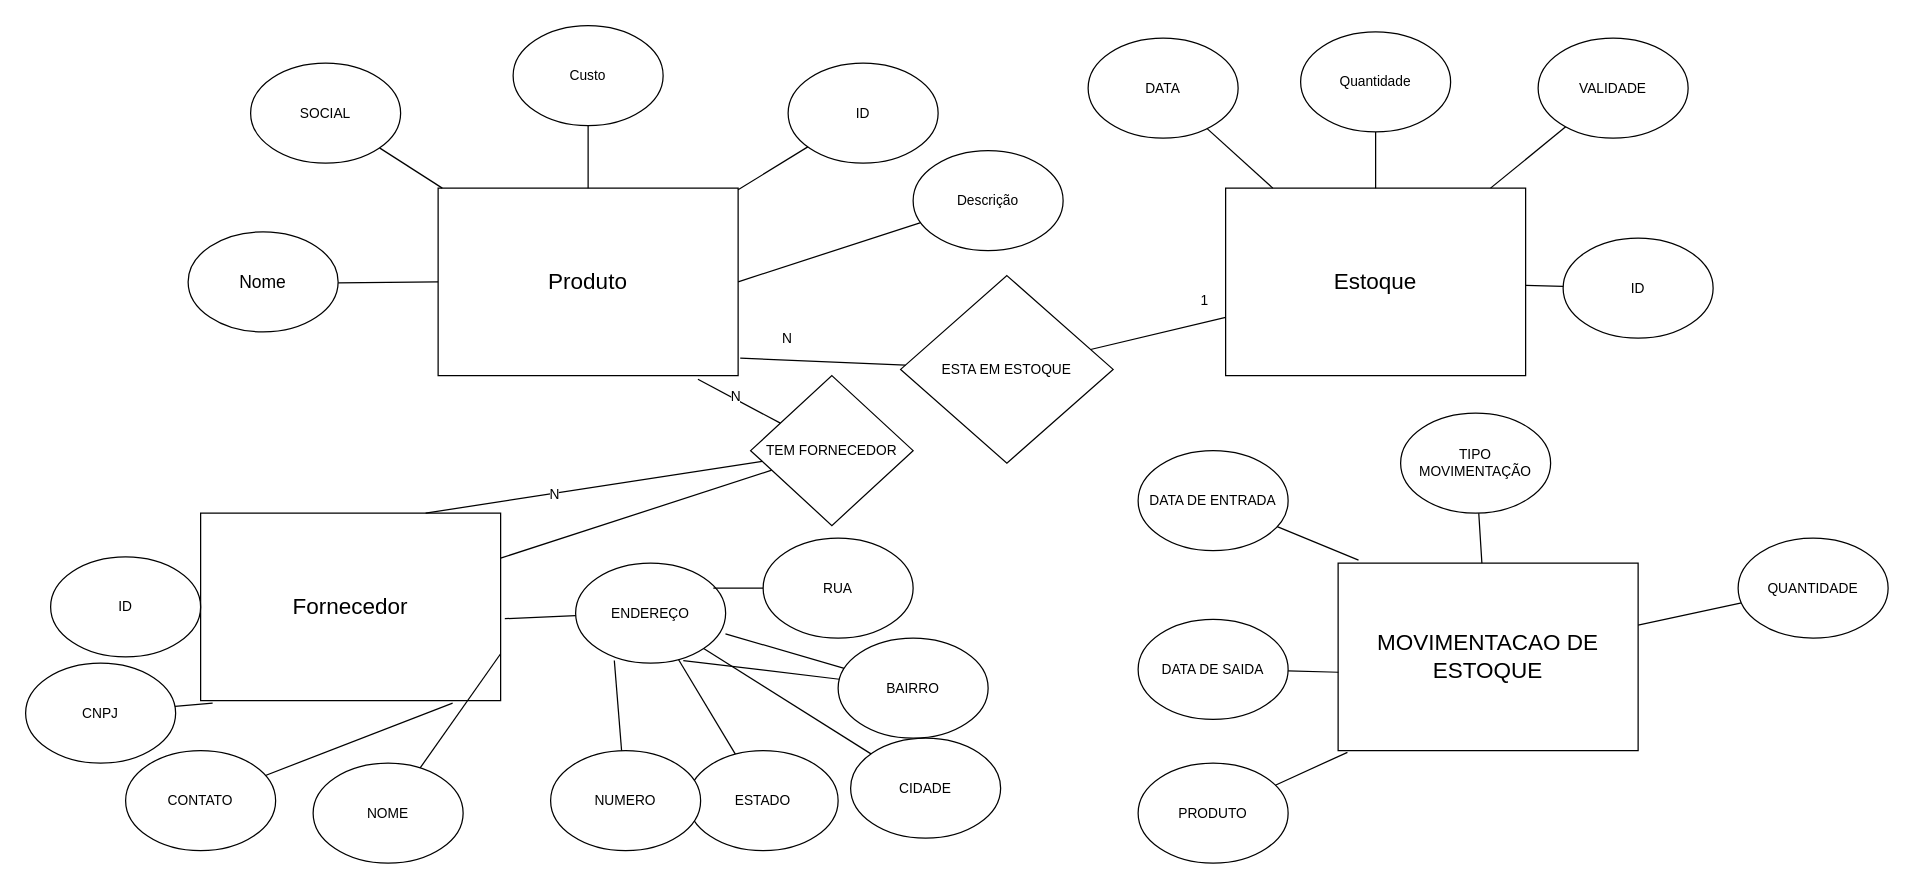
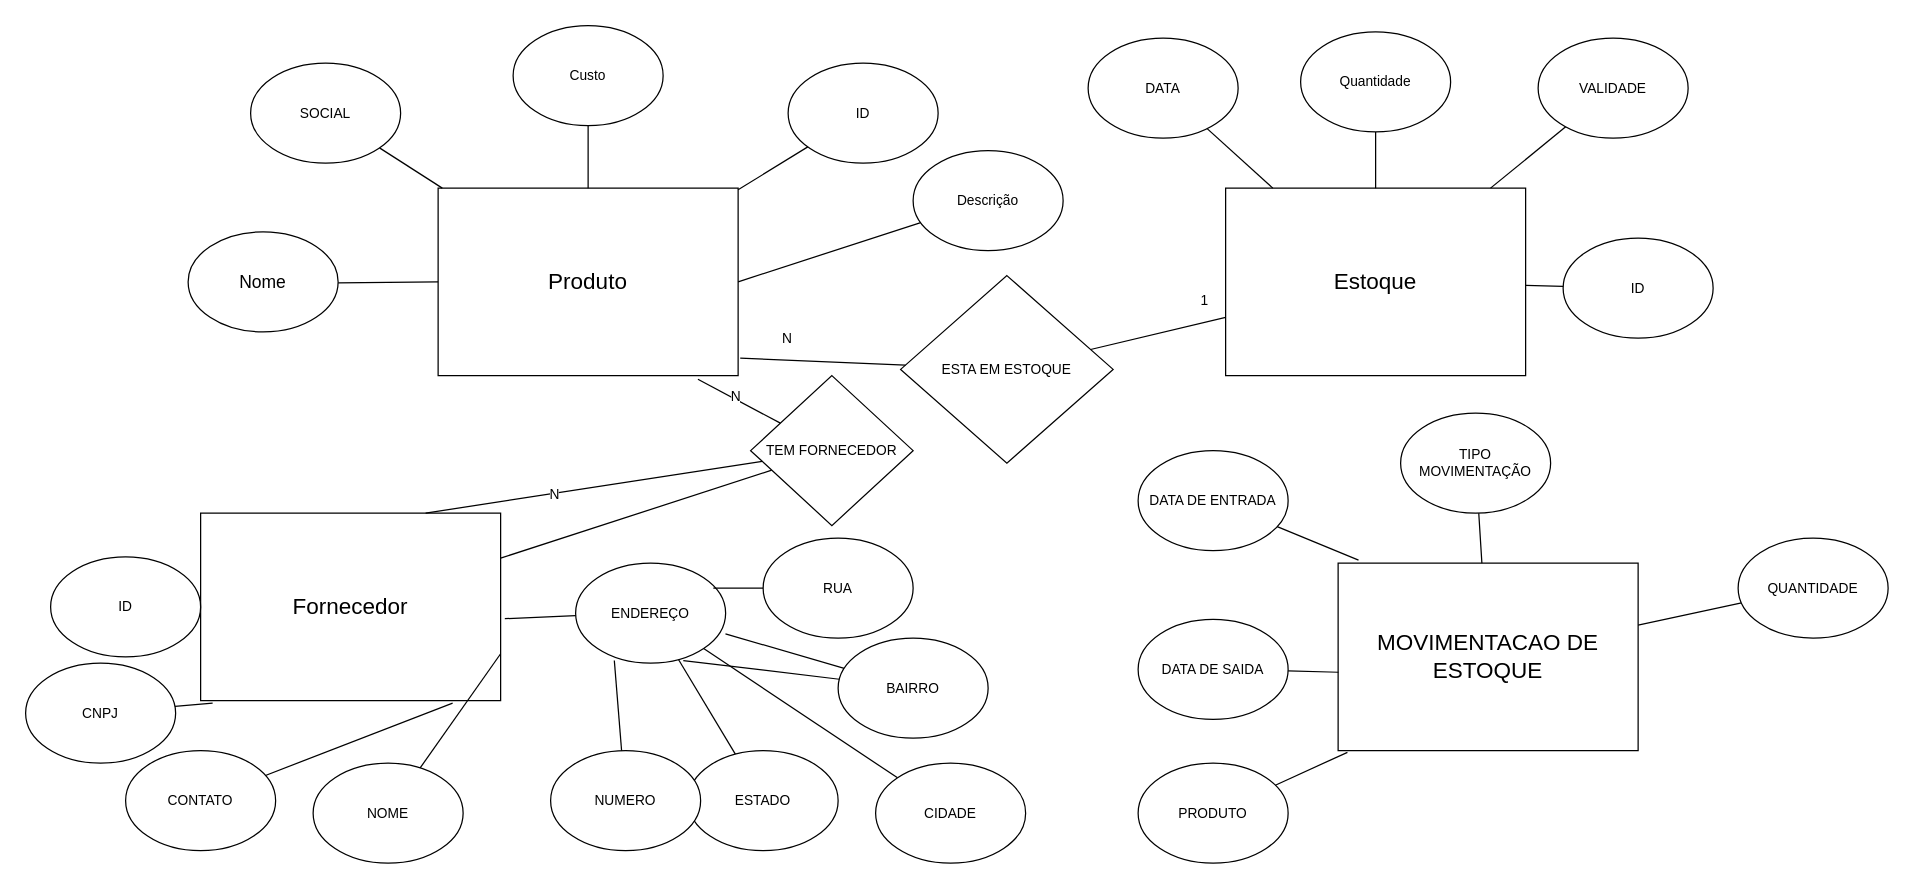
(926, 788) -> (951, 813)
